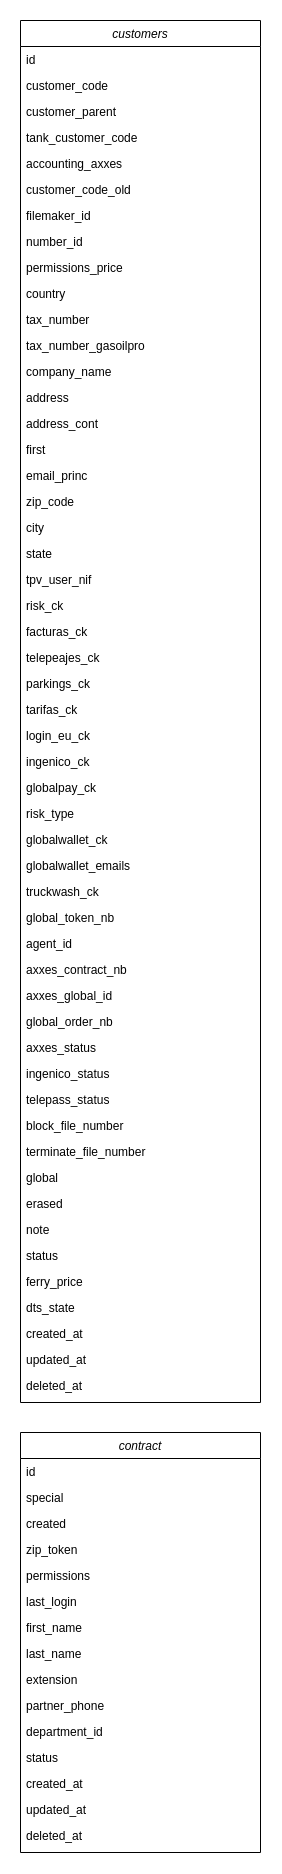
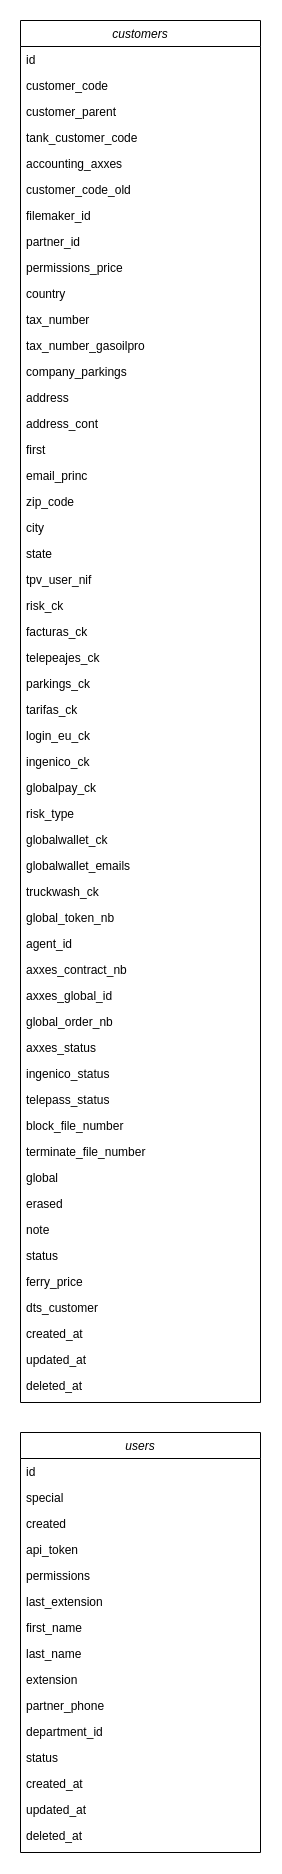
(55, 242) -> (58, 242)
(66, 372) -> (78, 372)
(56, 1308) -> (66, 1308)
(140, 1446) -> (140, 1446)
(55, 1550) -> (55, 1550)
(55, 1602) -> (70, 1602)
